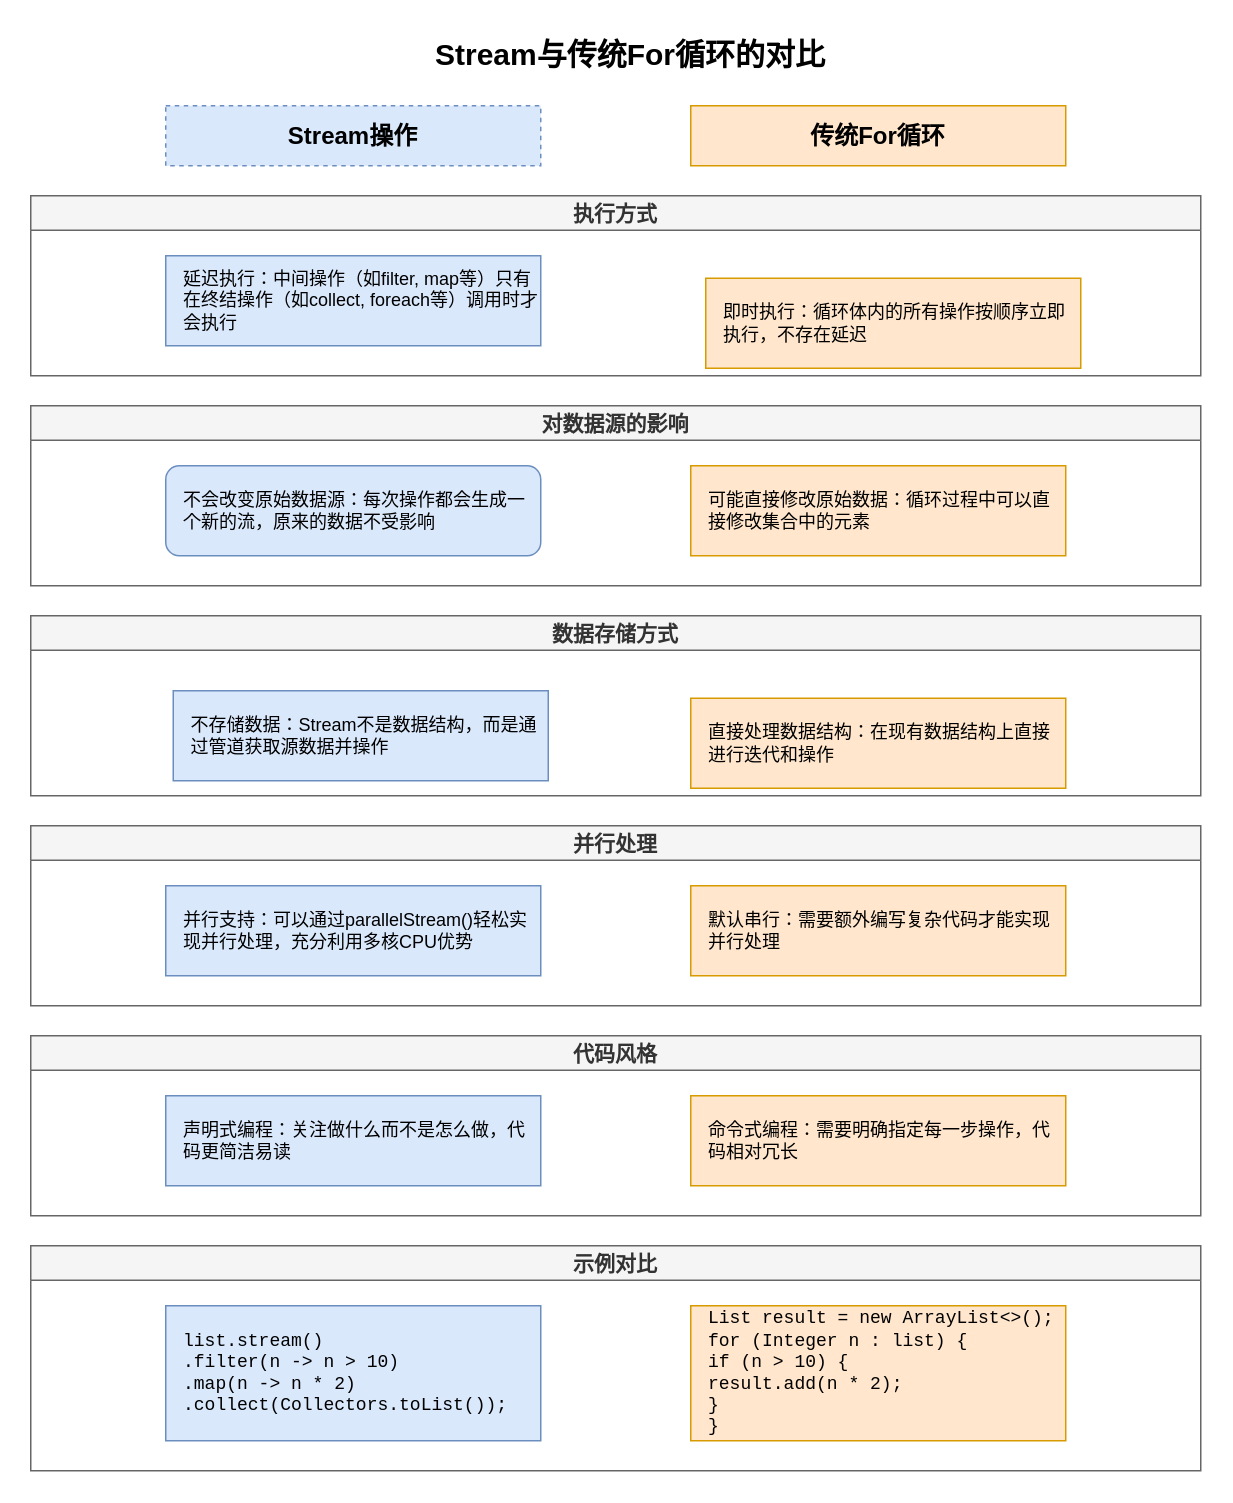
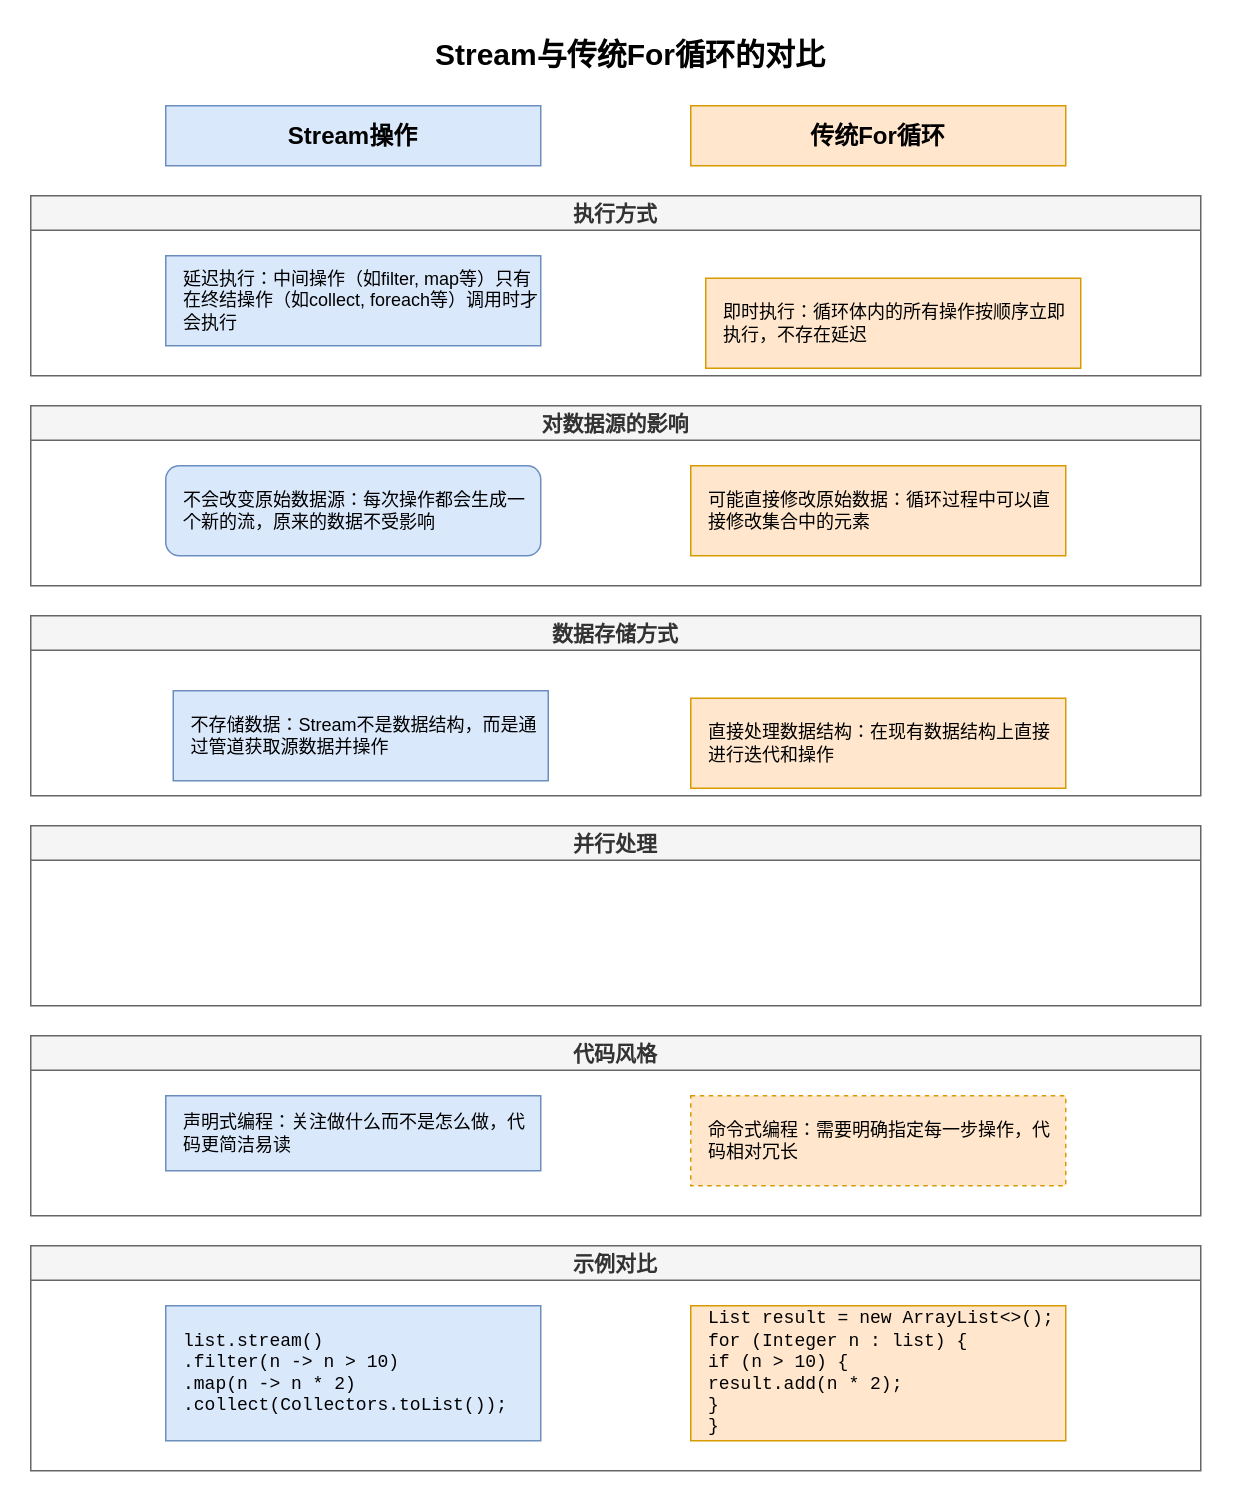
(353, 136) -> (353, 136)
(353, 931) -> none
(878, 931) -> none
(353, 1141) -> (353, 1133)
(878, 1141) -> (878, 1141)
